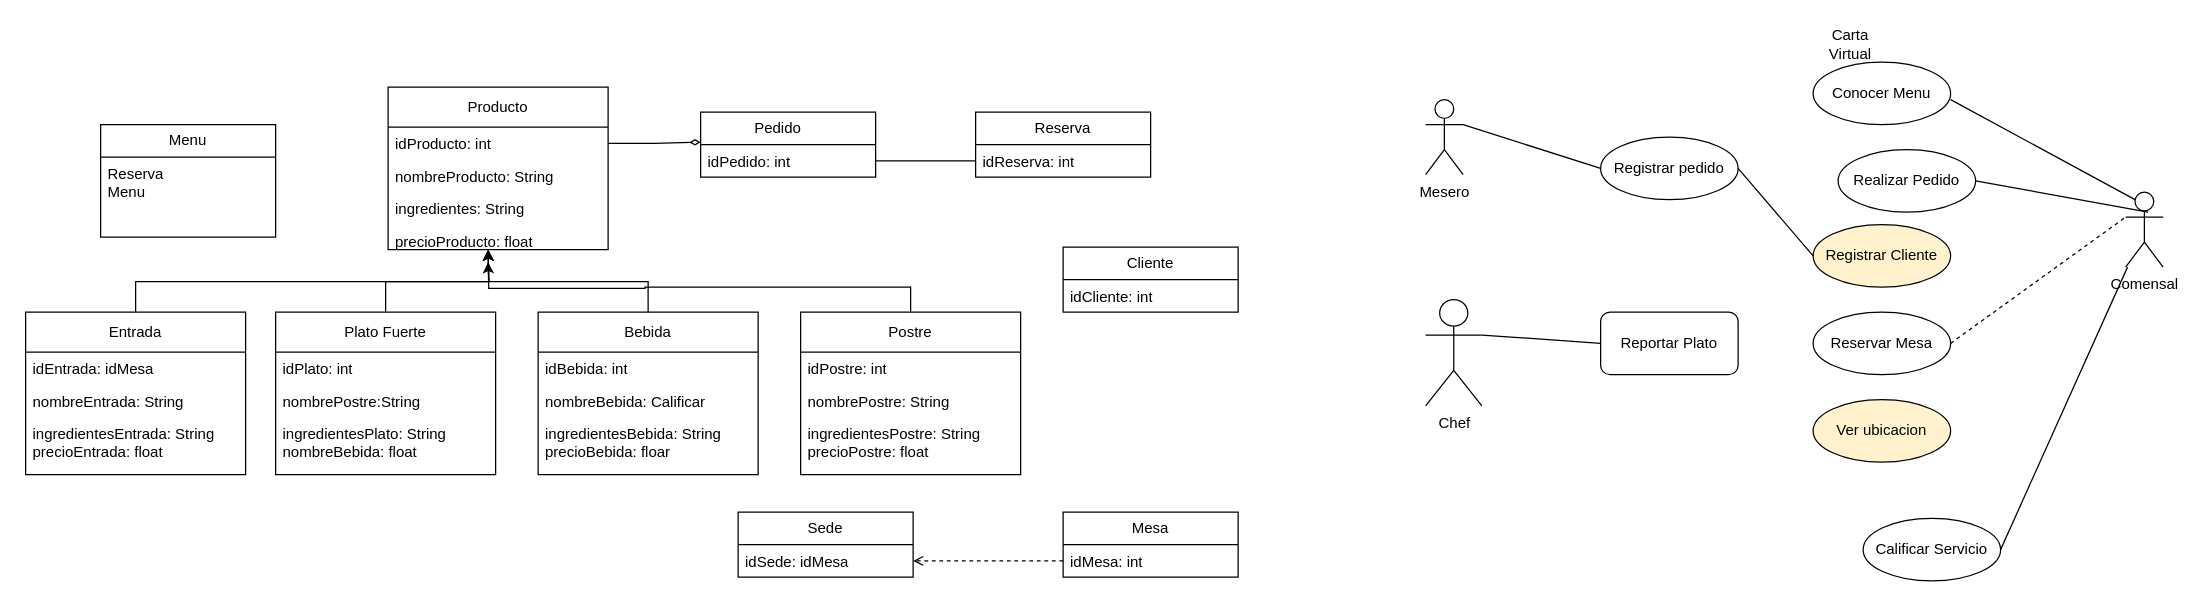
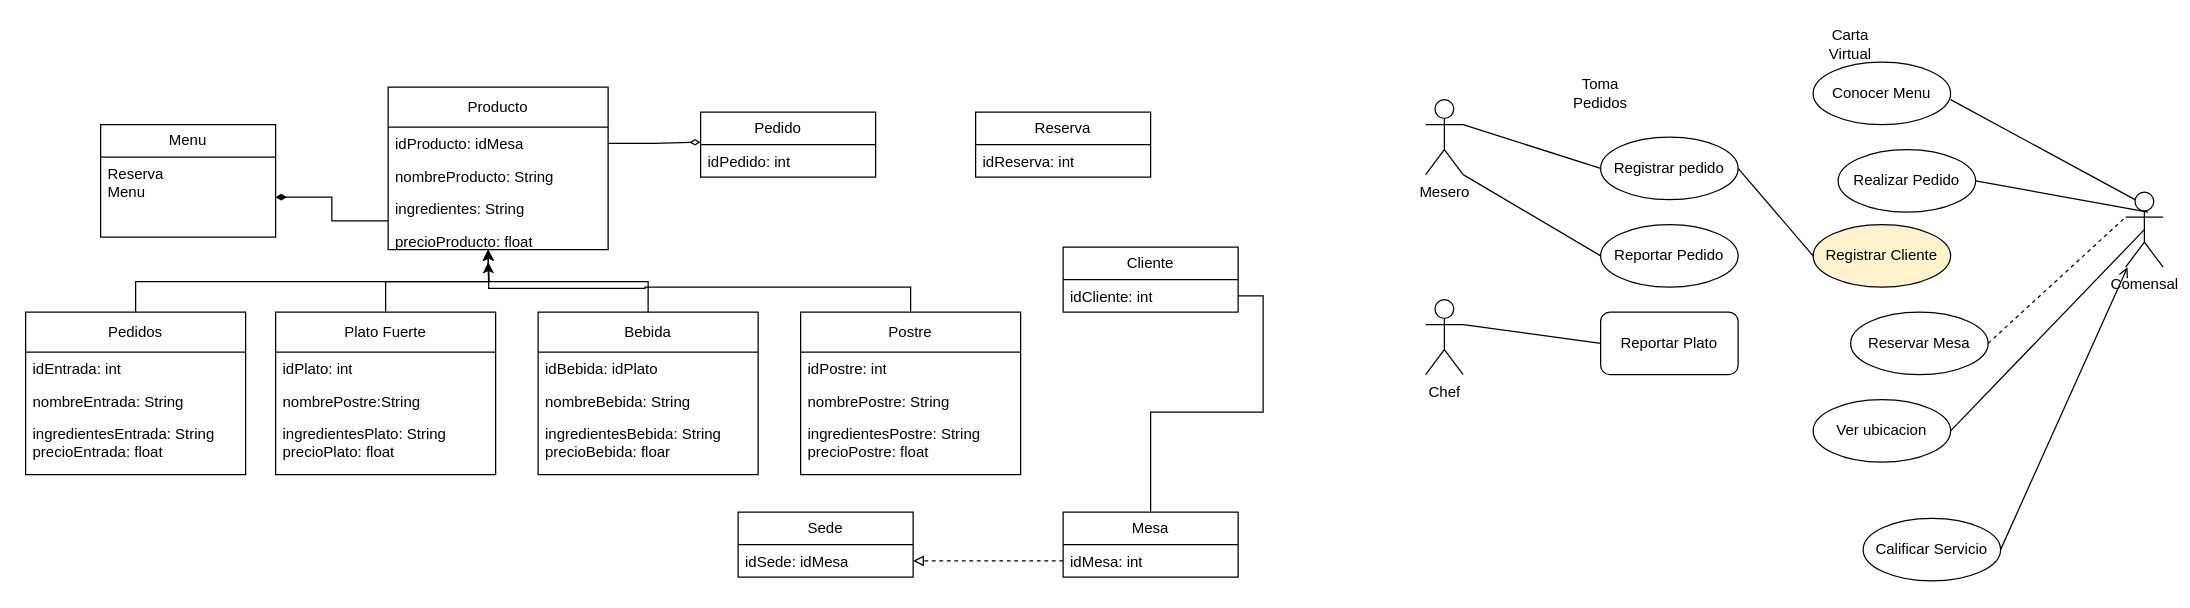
none -> (1601, 93)
(451, 145) -> (463, 145)
(926, 161) -> none
none -> (332, 214)
none -> (1532, 215)
none -> (1669, 256)
(2126, 271) -> (2125, 272)
(136, 332) -> (136, 332)
none -> (2046, 332)
(1882, 343) -> (1919, 343)
(1454, 353) -> (1444, 337)
(97, 370) -> (84, 370)
(590, 370) -> (605, 370)
(631, 402) -> (622, 402)
none -> (1229, 412)
(1882, 431) -> (1882, 431)
(376, 444) -> (376, 444)
(921, 561) -> (924, 561)
